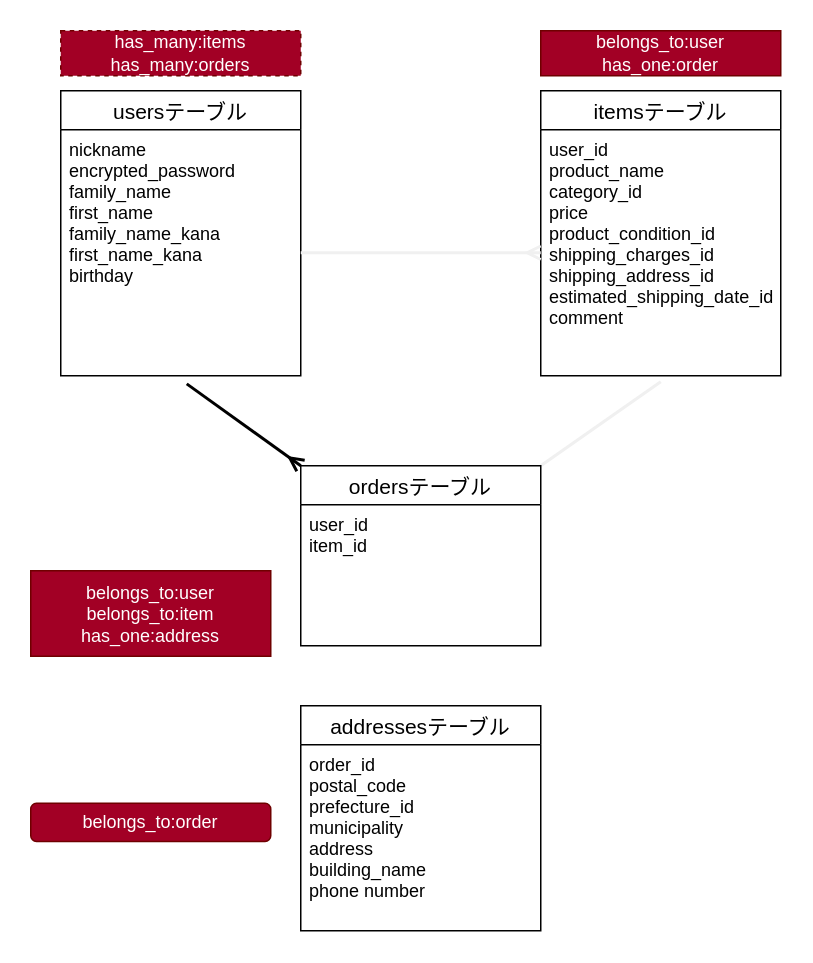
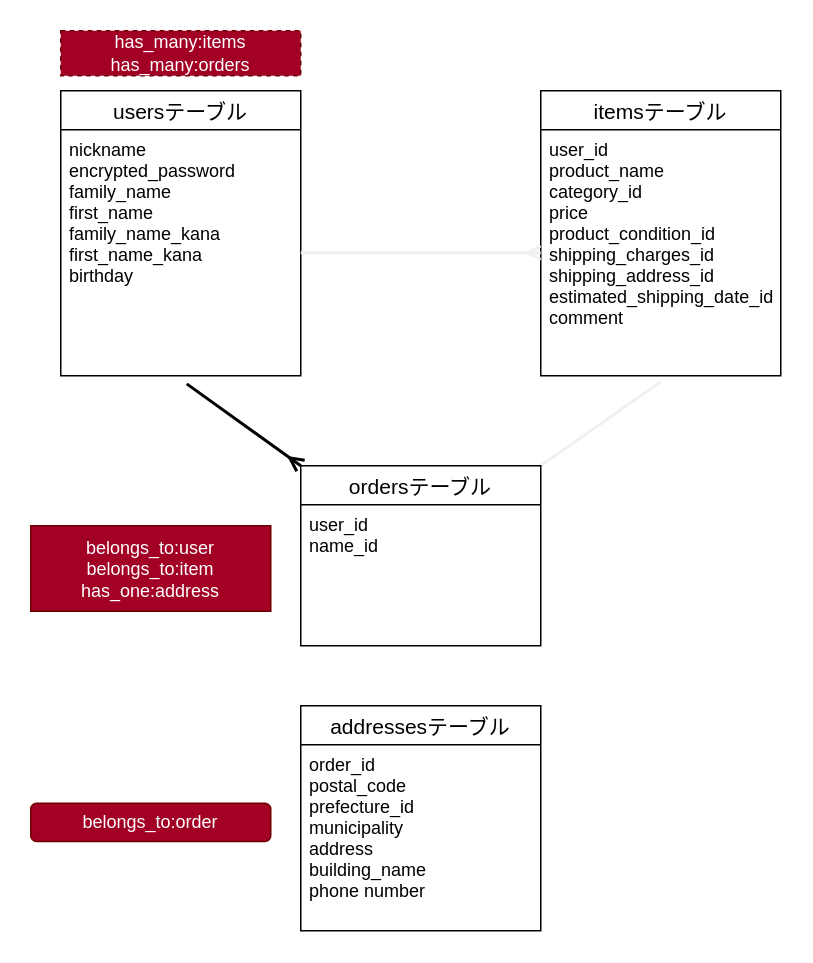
(661, 53) -> none
(342, 525) -> (342, 525)
(151, 614) -> (151, 569)
